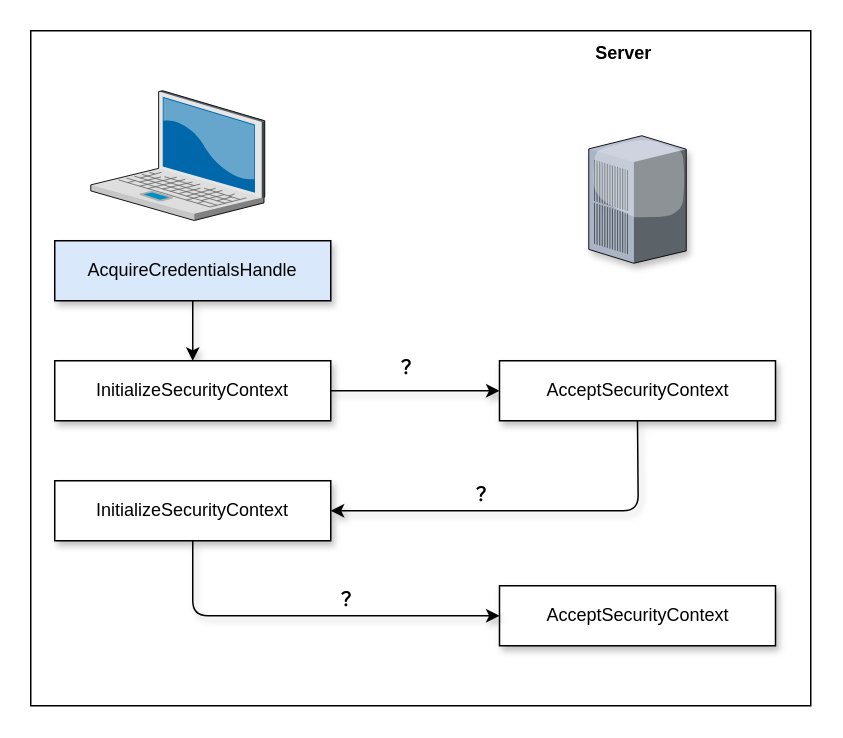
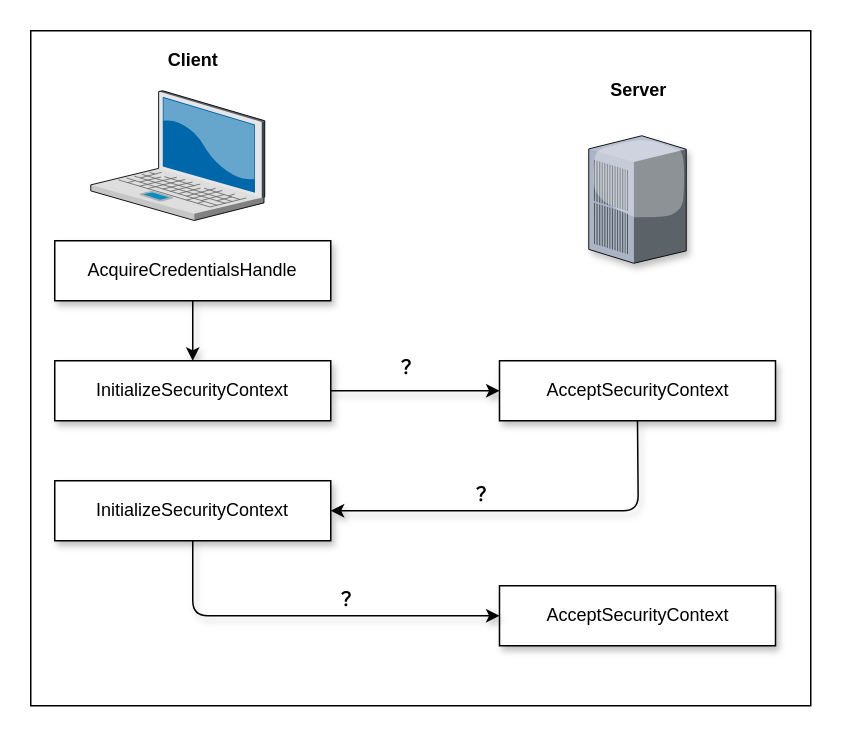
(623, 53) -> (638, 91)
none -> (193, 61)
(193, 271) -> (193, 271)
